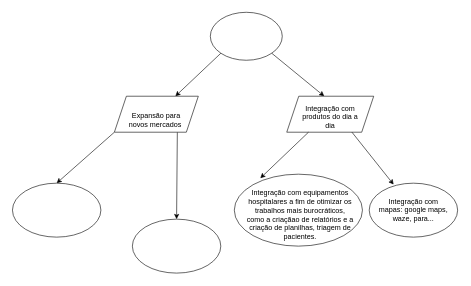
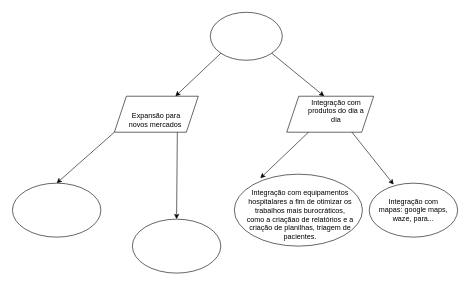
(330, 117) -> (336, 111)
